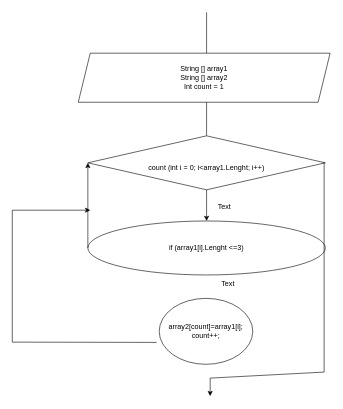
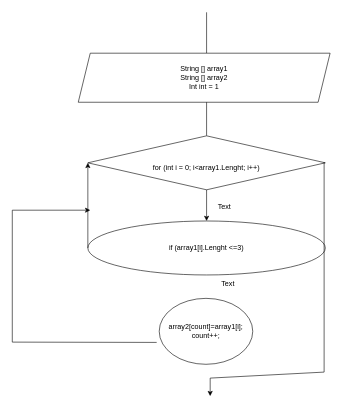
(204, 78) -> (204, 78)
(207, 163) -> (207, 163)
